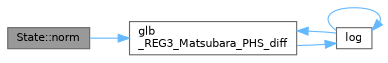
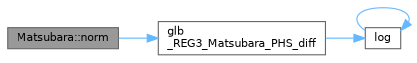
(322, 32) -> none
(49, 38) -> (63, 38)
